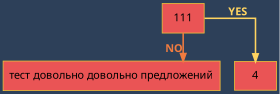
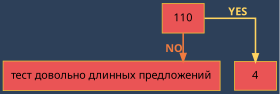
(183, 18) -> (183, 18)
(112, 76) -> (112, 76)
